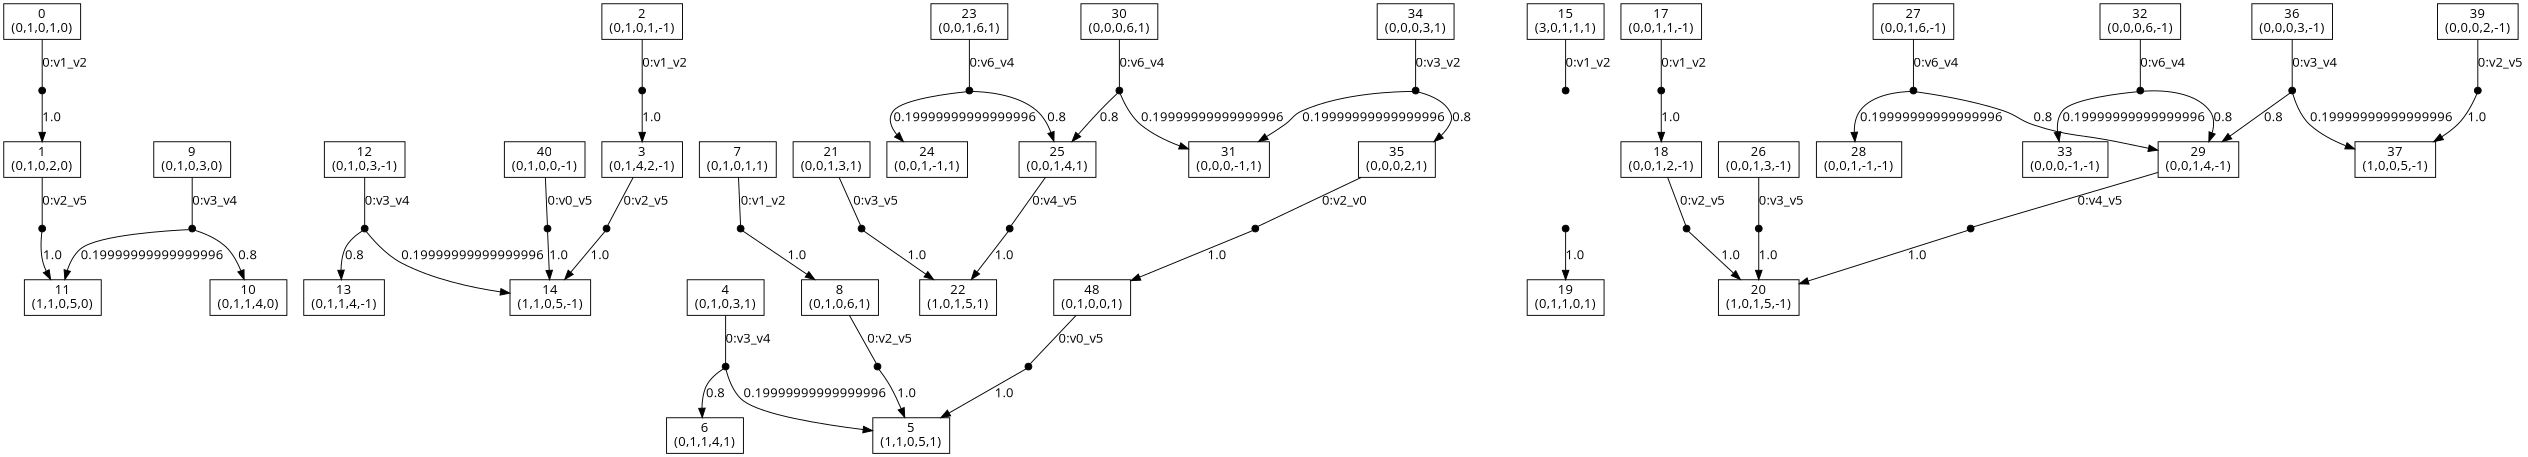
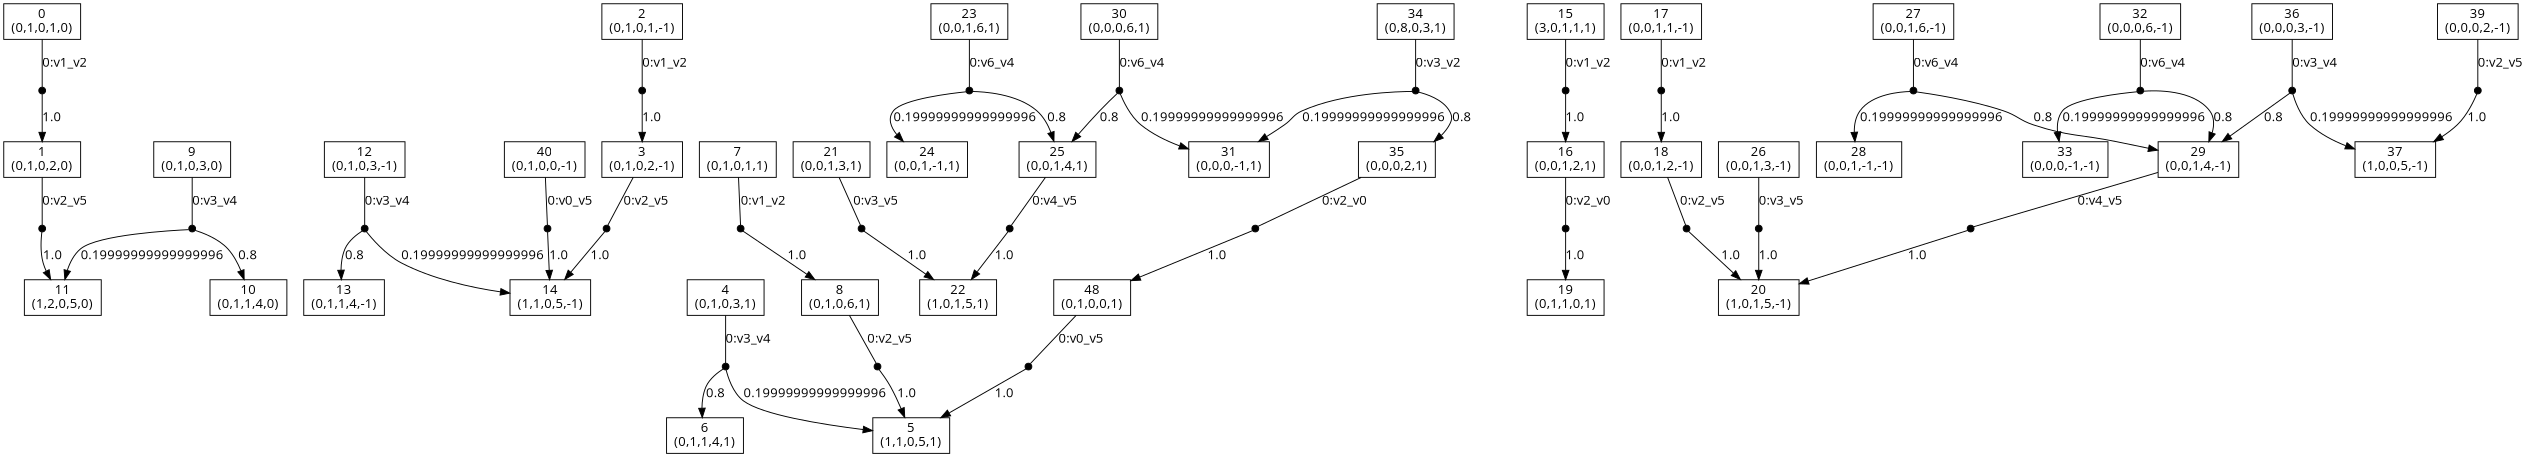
(1416, 22) -> (1416, 22)
(642, 160) -> (642, 160)
none -> (1566, 160)
(63, 298) -> (63, 298)
